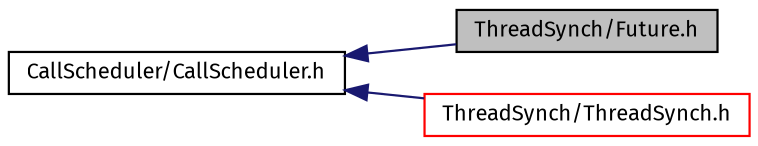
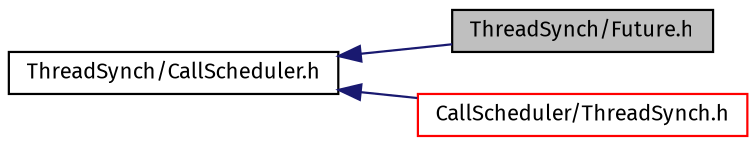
(177, 73) -> (174, 73)
(587, 115) -> (583, 115)
